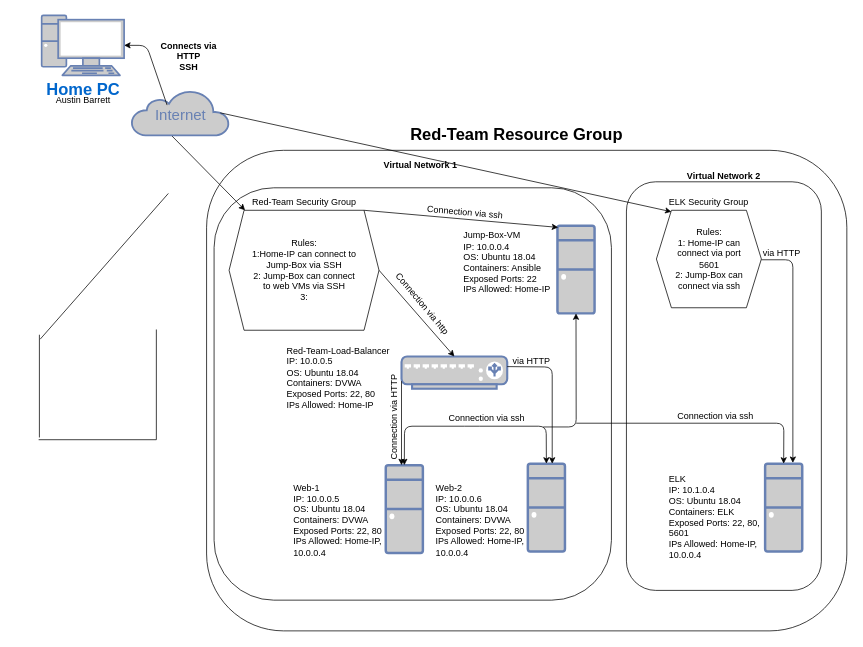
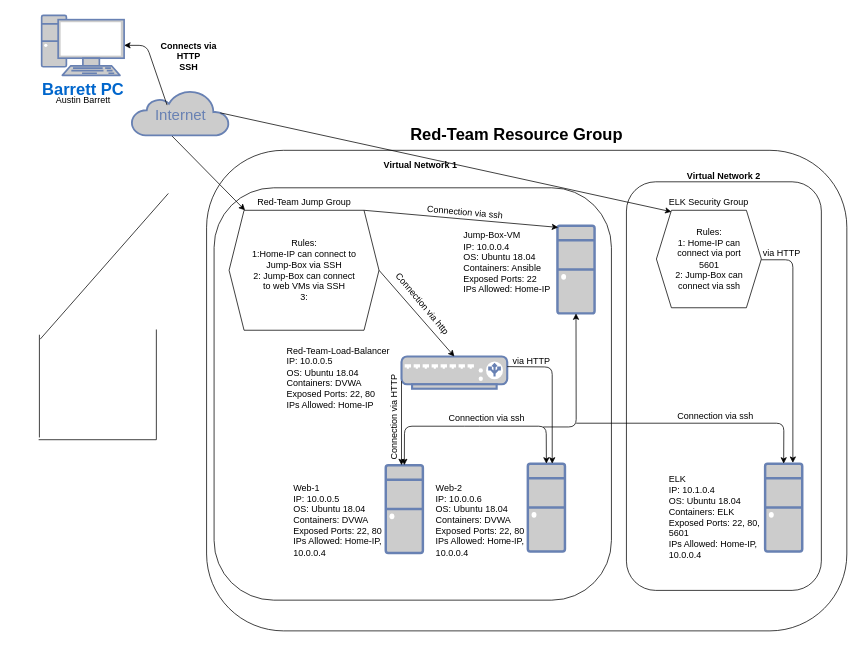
(83, 86) -> (83, 86)
(305, 203) -> (305, 203)
